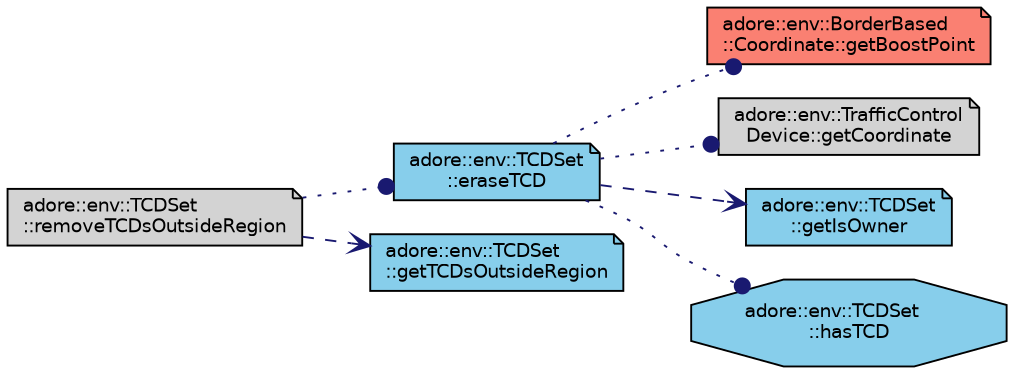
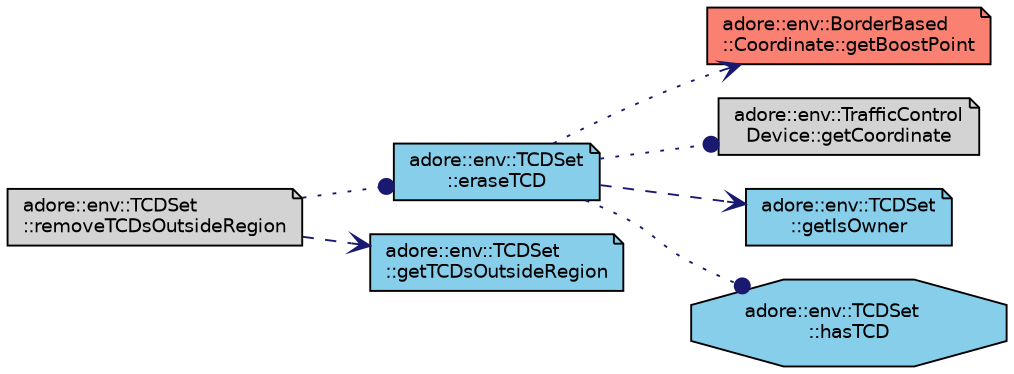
(638, 103) -> (638, 103)
